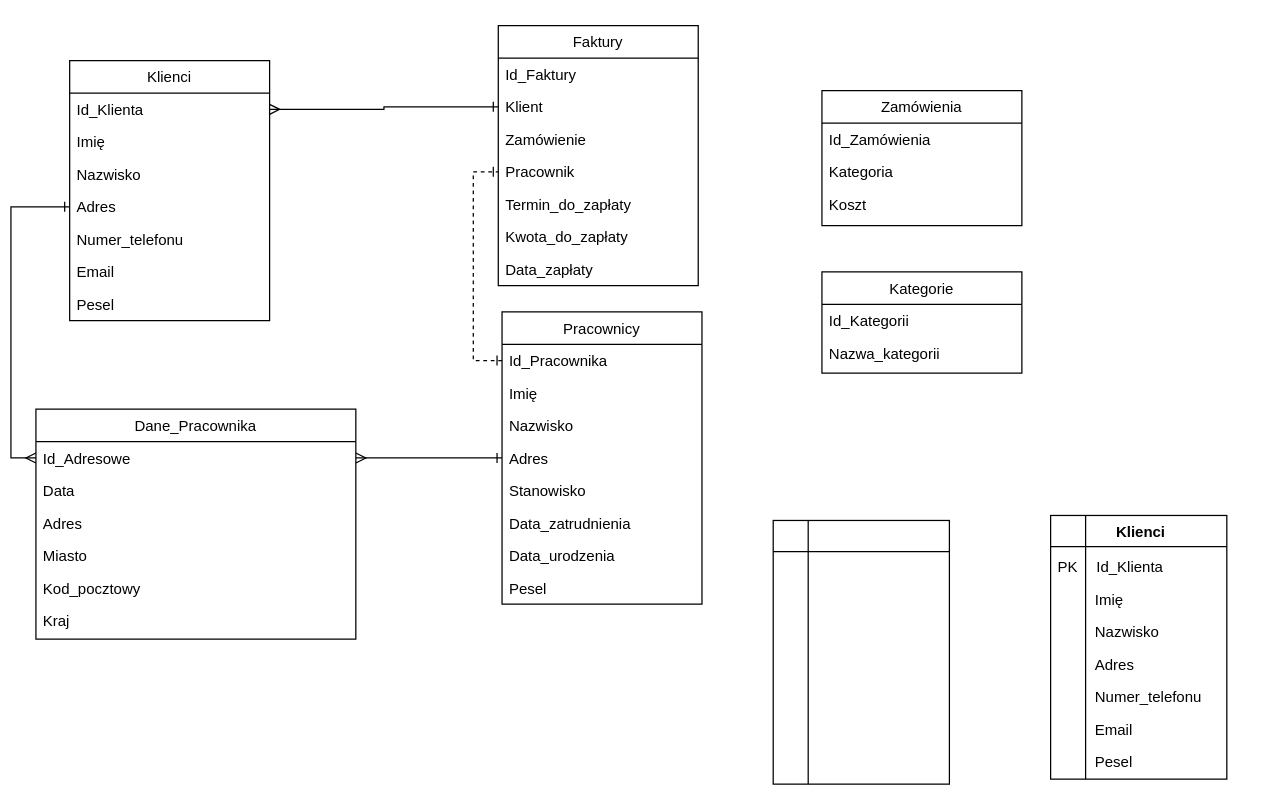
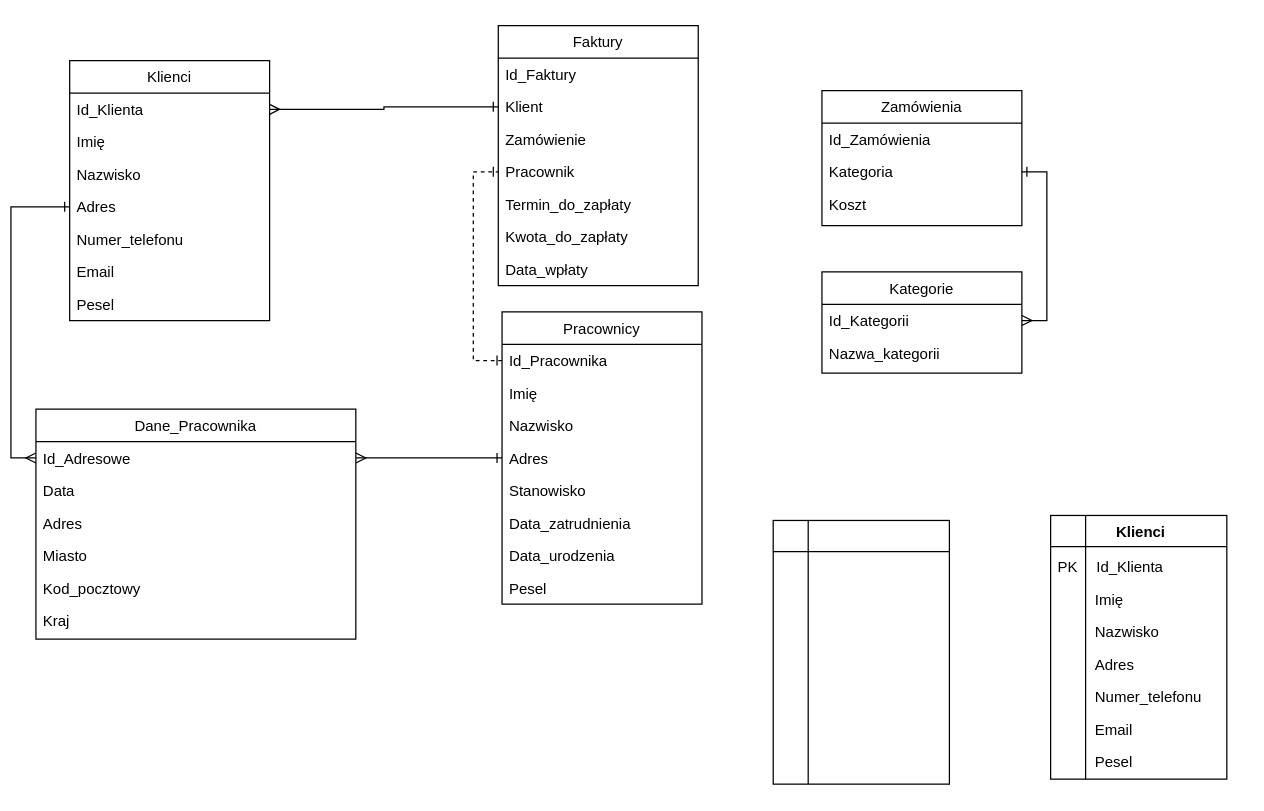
none -> (1047, 246)
(555, 270) -> (551, 270)
